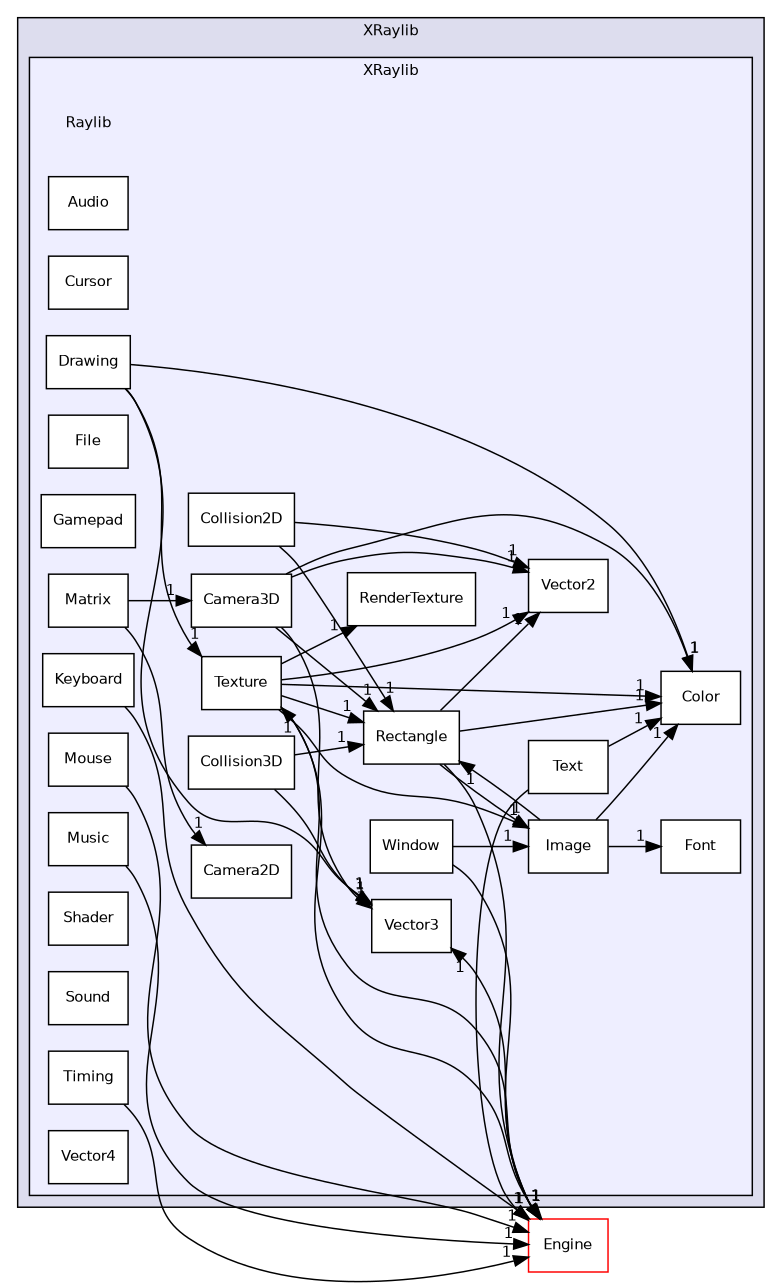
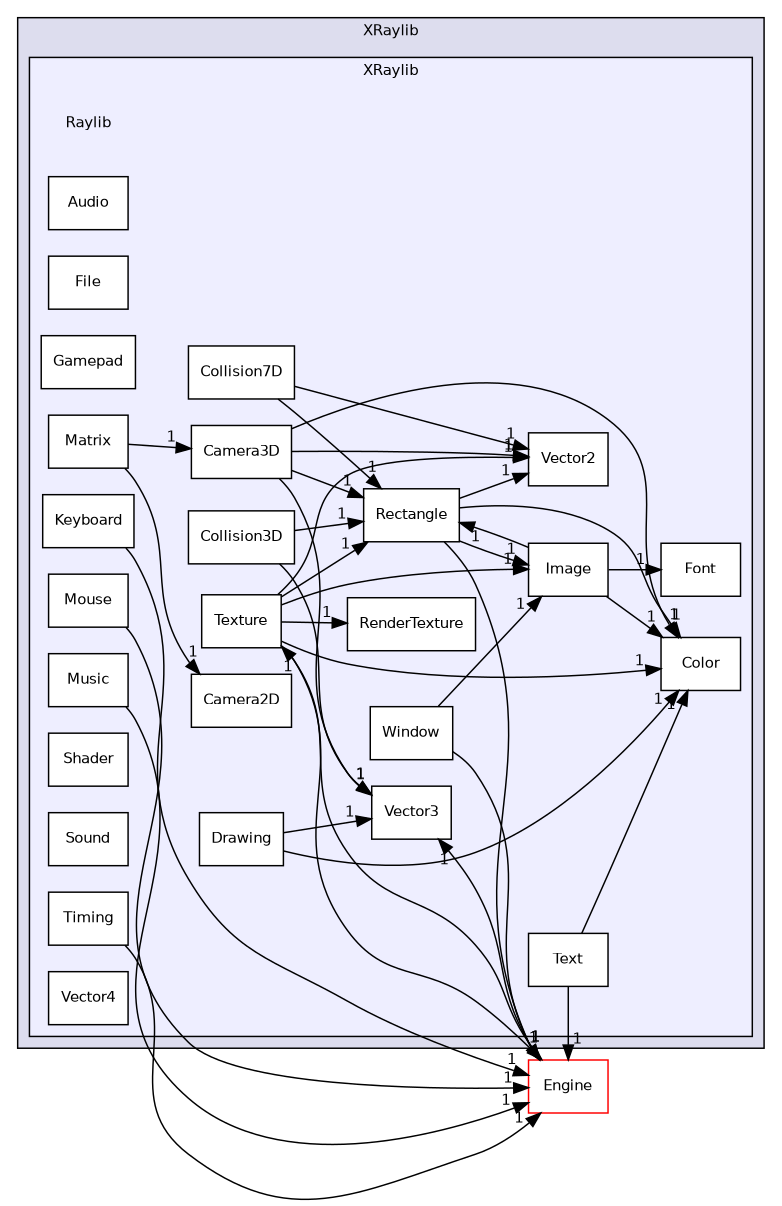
(88, 283) -> none
(241, 520) -> (241, 372)
(166, 583) -> none
